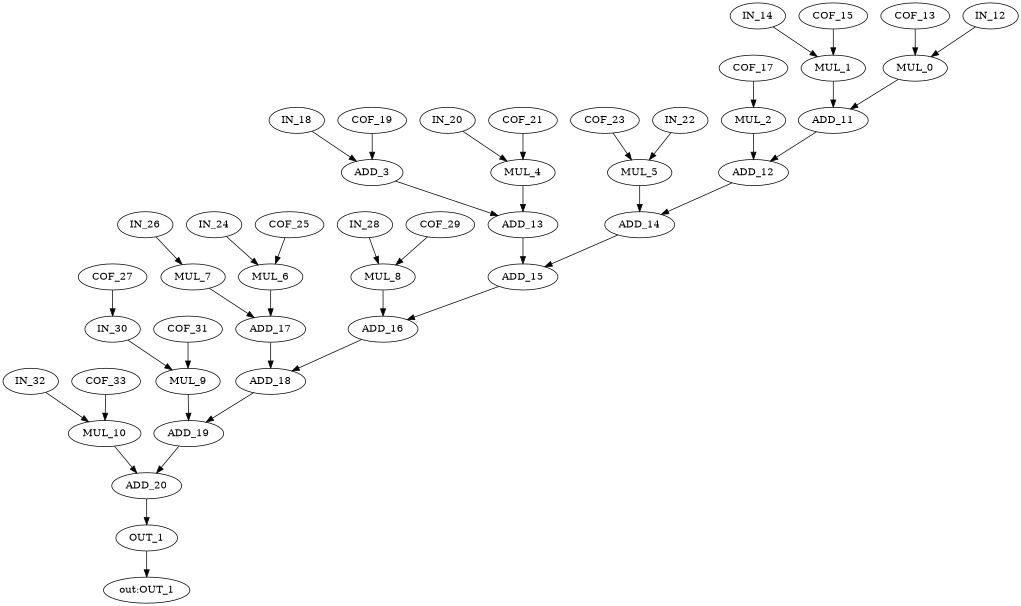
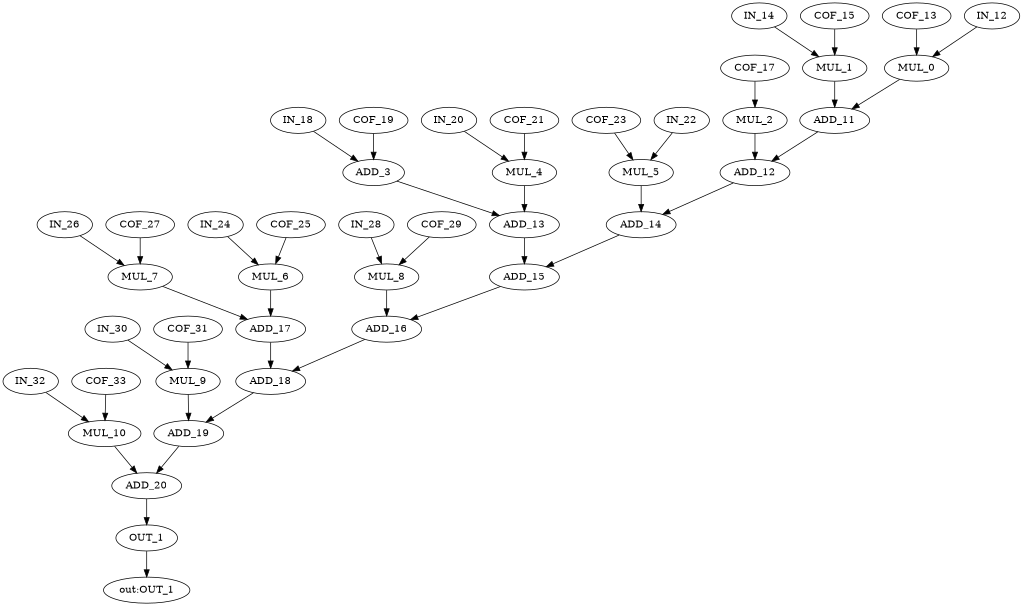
(113, 299) -> (140, 247)
